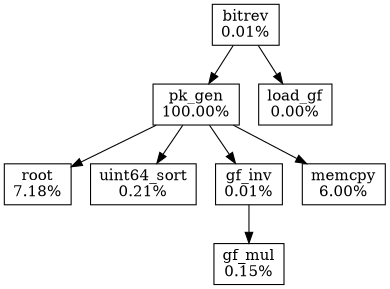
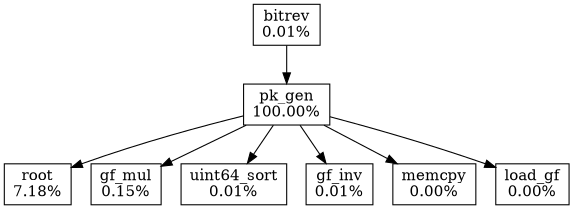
(267, 60) -> (408, 139)
(143, 184) -> (234, 184)
(344, 184) -> (434, 184)
(249, 219) -> (209, 143)
